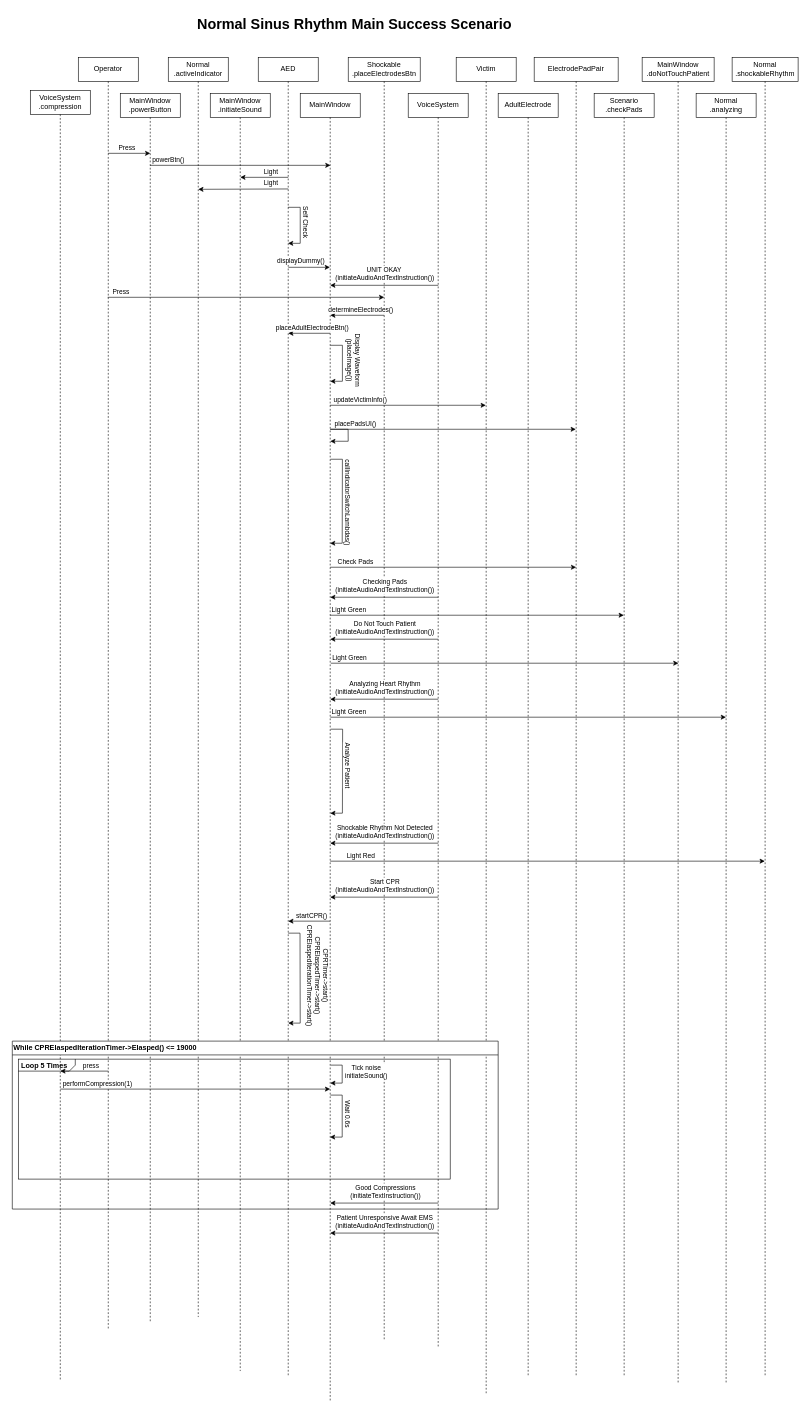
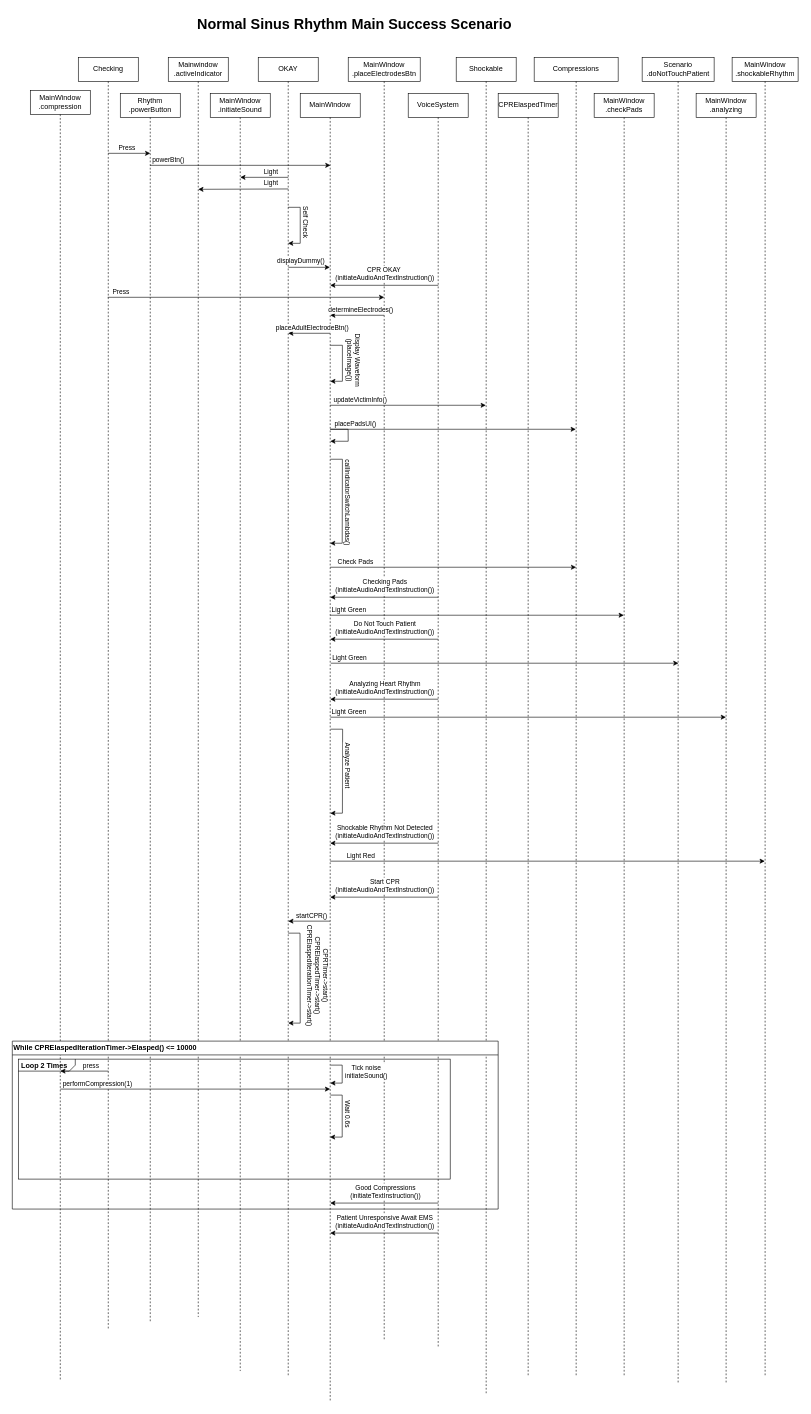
(108, 69) -> (108, 69)
(198, 69) -> (198, 69)
(288, 69) -> (288, 69)
(384, 69) -> (384, 69)
(486, 69) -> (486, 69)
(576, 69) -> (576, 69)
(678, 69) -> (678, 69)
(765, 69) -> (765, 69)
(60, 102) -> (60, 102)
(150, 105) -> (150, 105)
(528, 105) -> (528, 105)
(624, 105) -> (624, 105)
(726, 105) -> (726, 105)
(385, 274) -> (385, 274)
(106, 1049) -> (106, 1049)
(40, 1064) -> (40, 1064)
